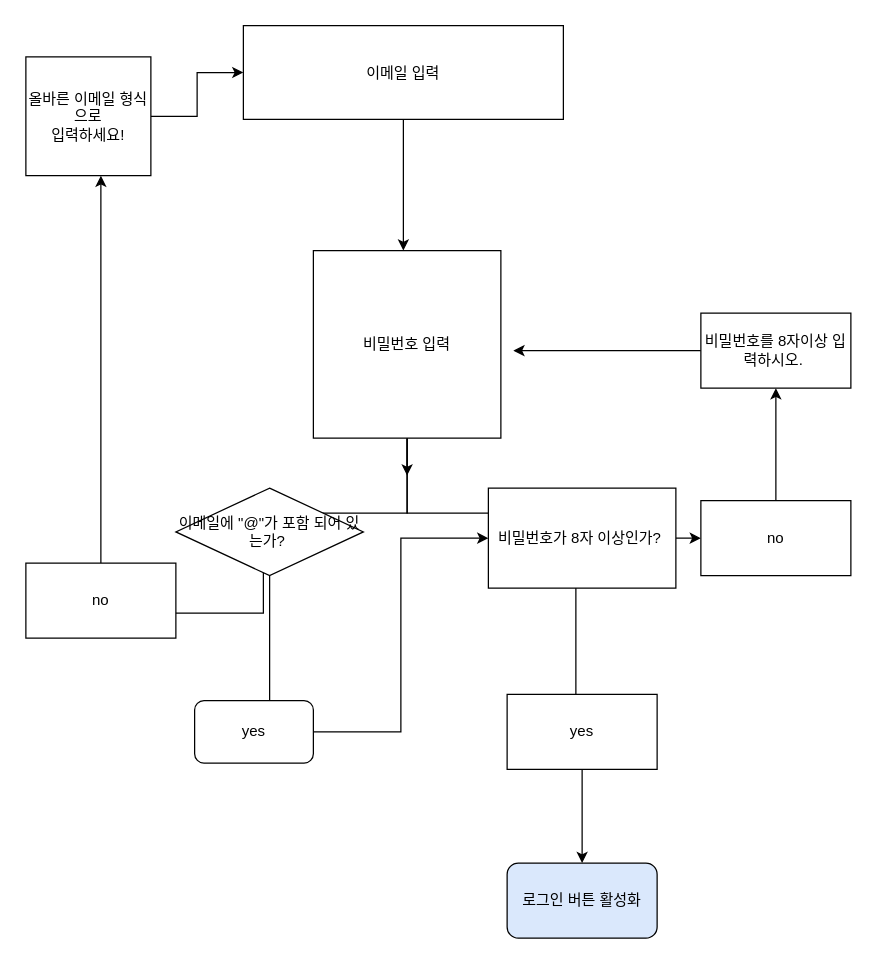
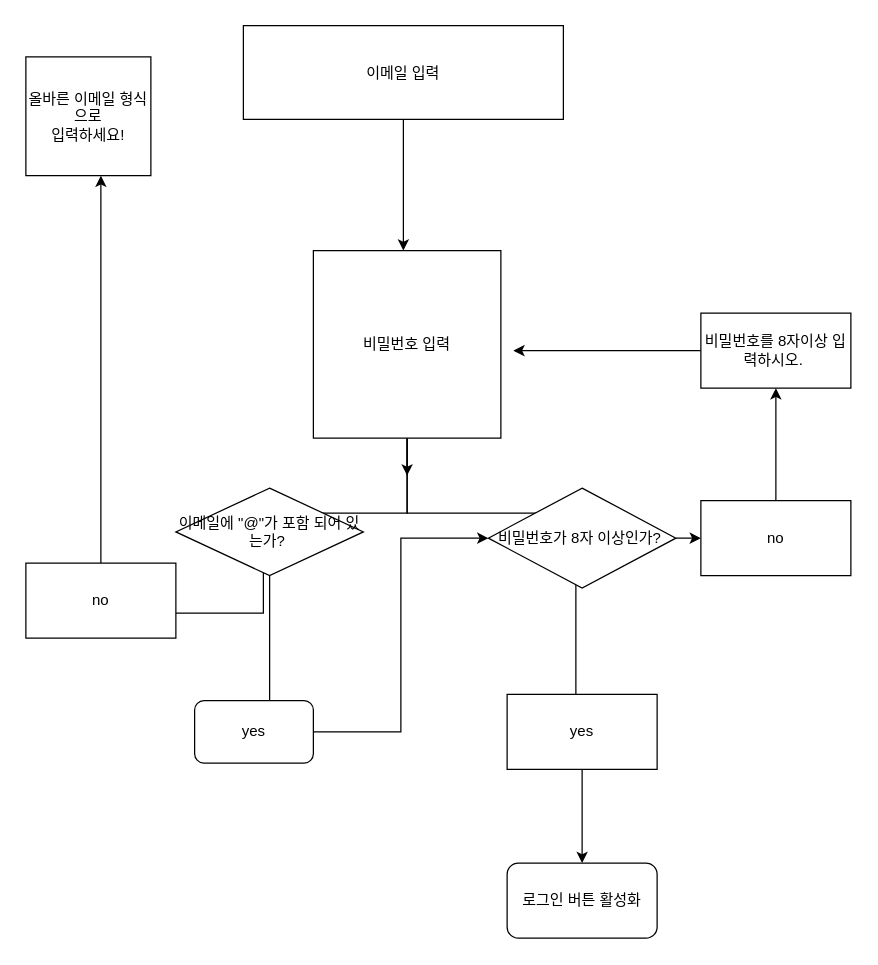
(197, 99) -> none
(582, 538) -> (582, 538)
(582, 901) -> (582, 901)
